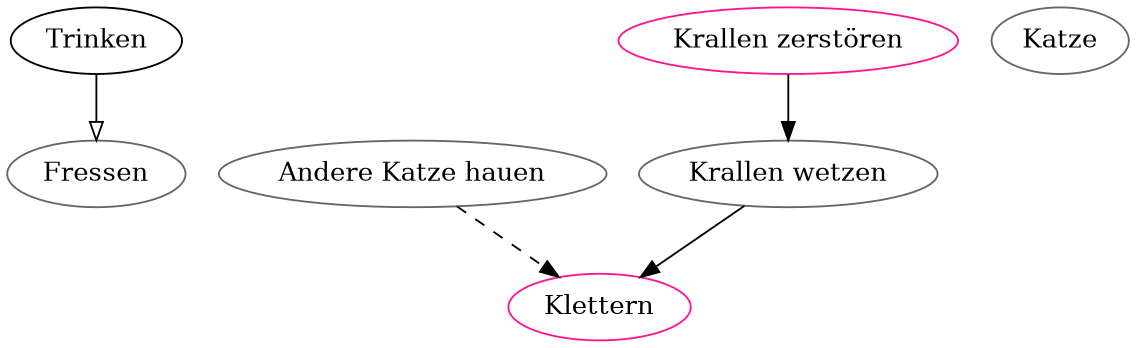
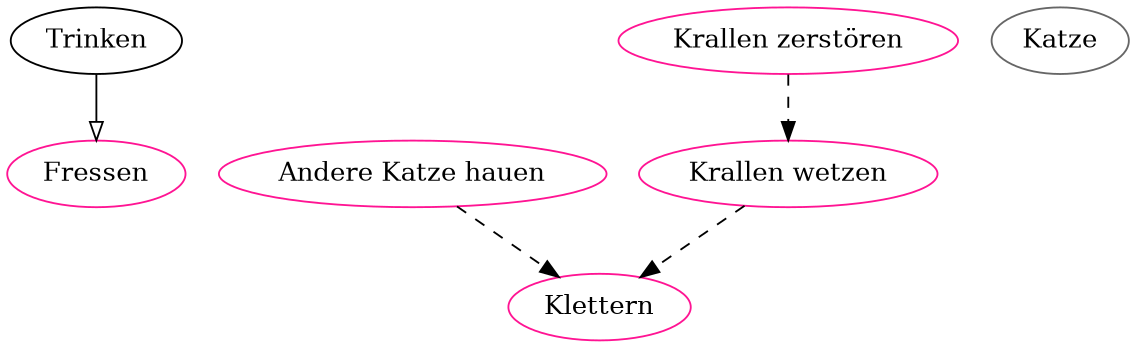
(788, 98) -> (788, 98)
(96, 174) -> (96, 174)
(413, 174) -> (413, 174)
(788, 174) -> (788, 174)
(700, 236) -> (700, 236)
